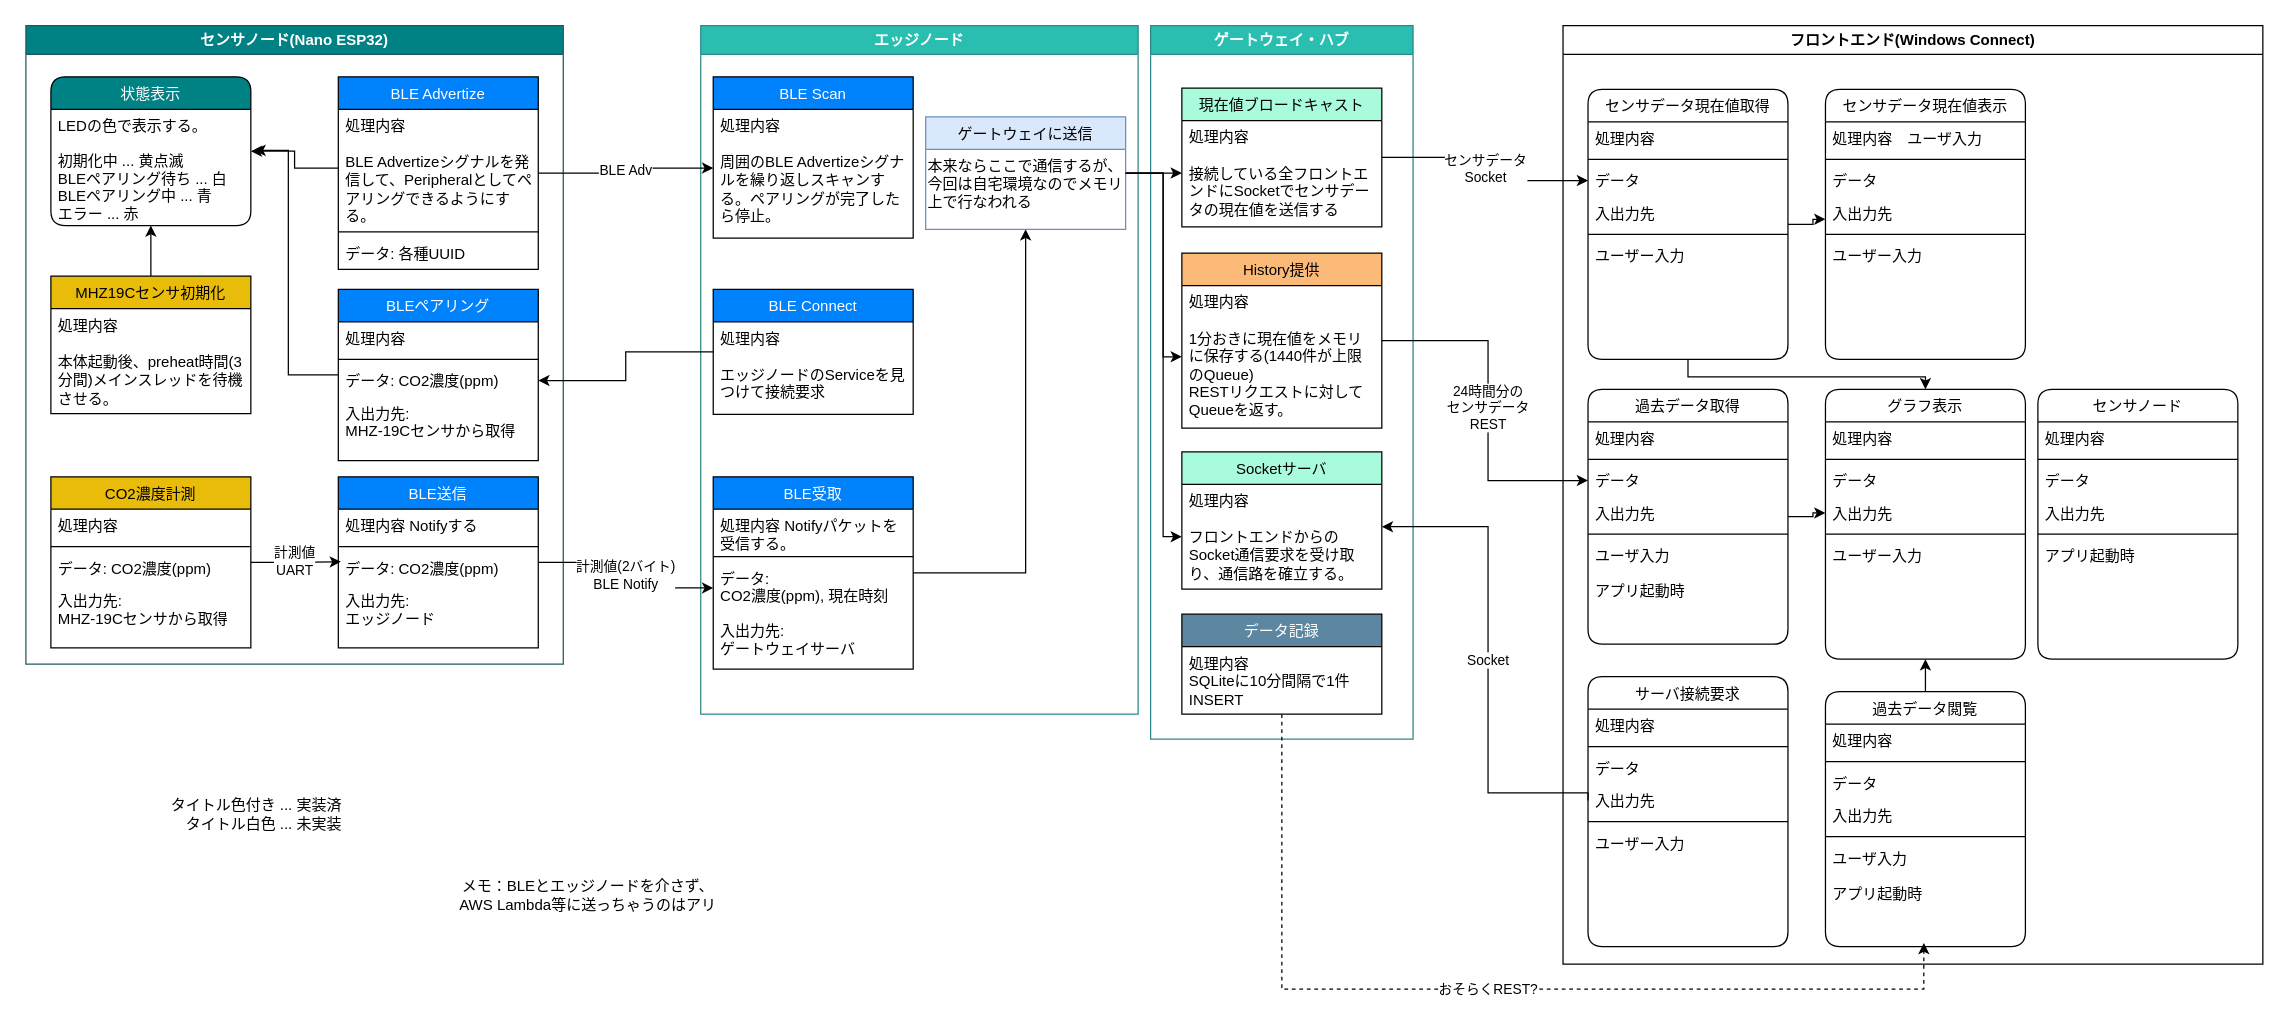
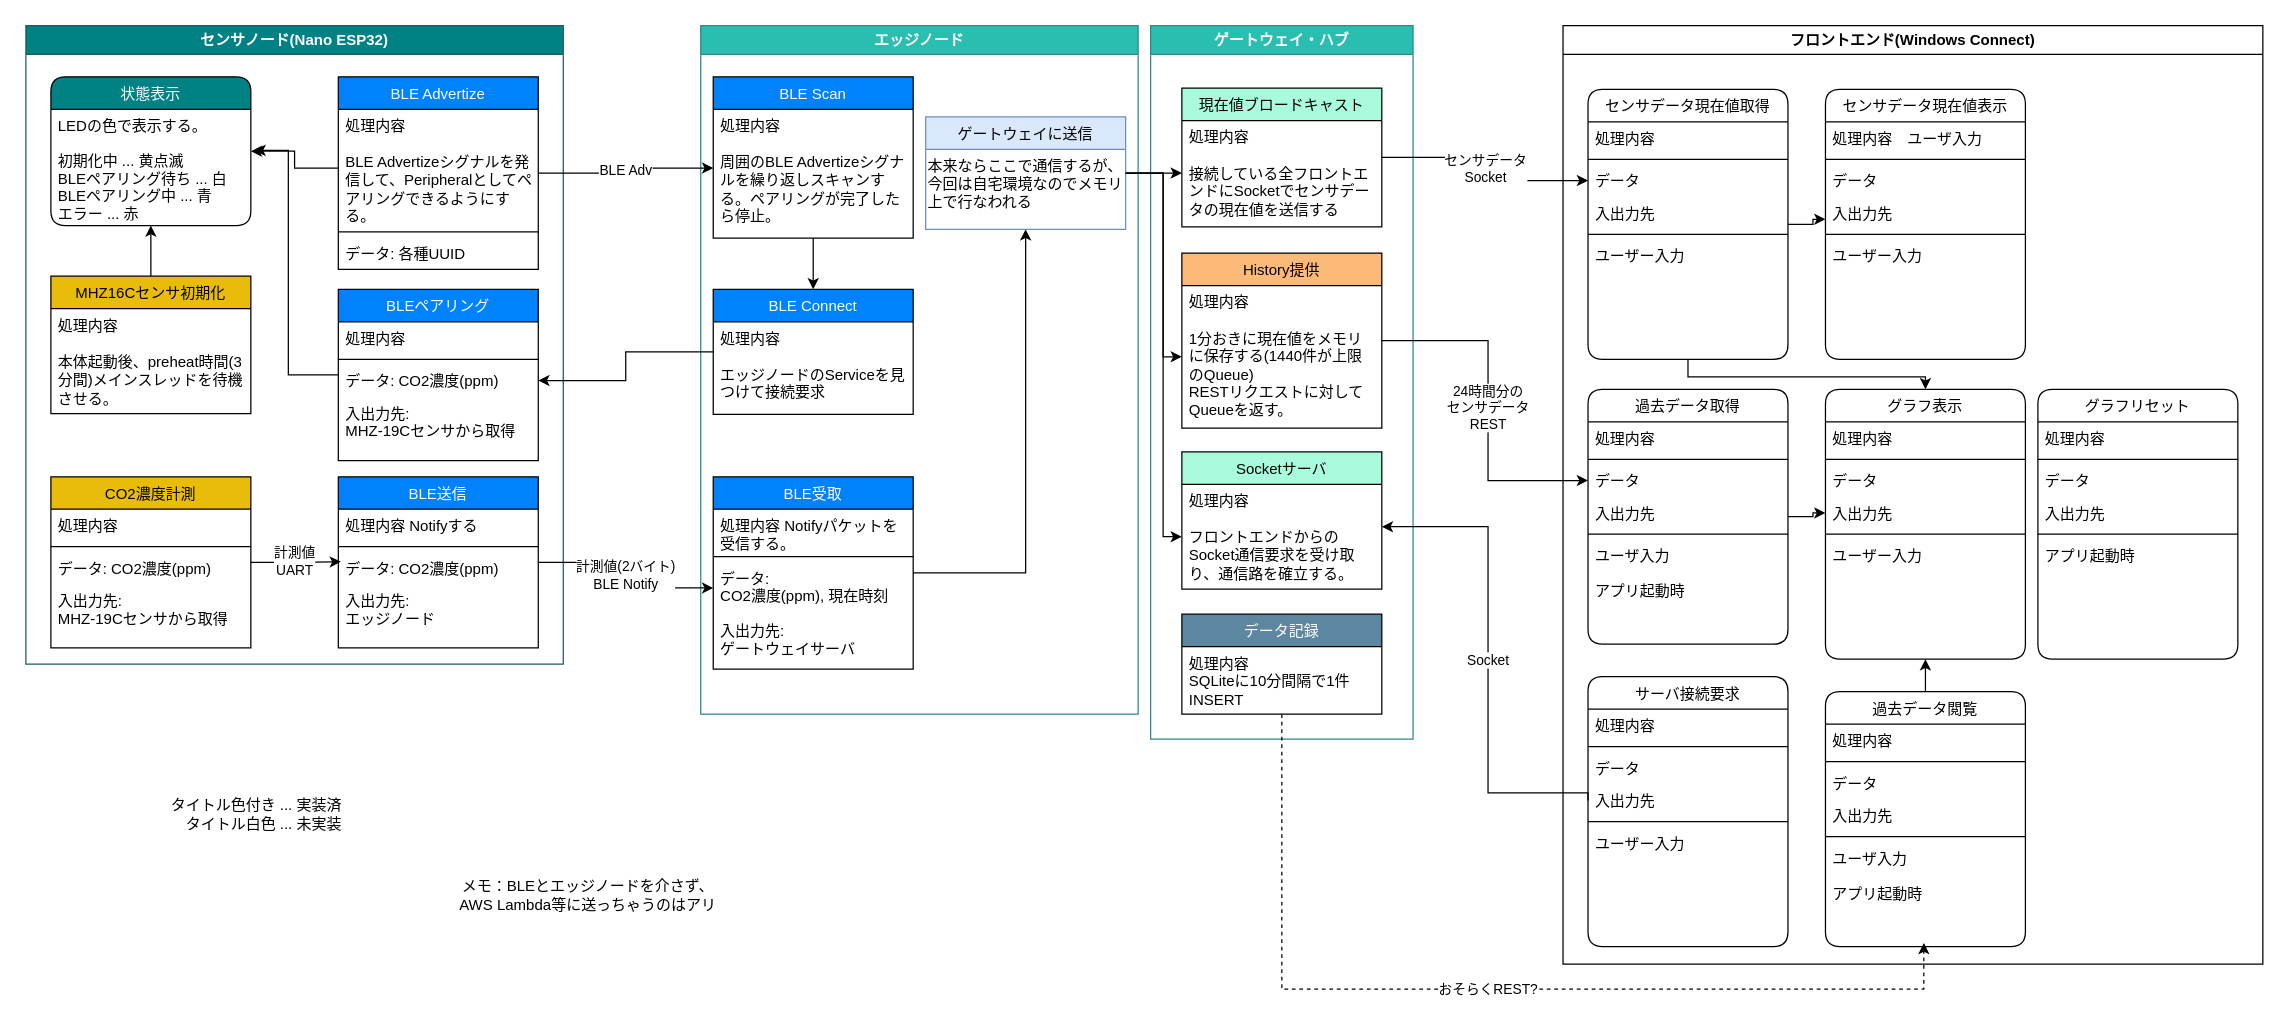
none -> (813, 261)
(150, 293) -> (150, 293)
(2138, 406) -> (2138, 406)
